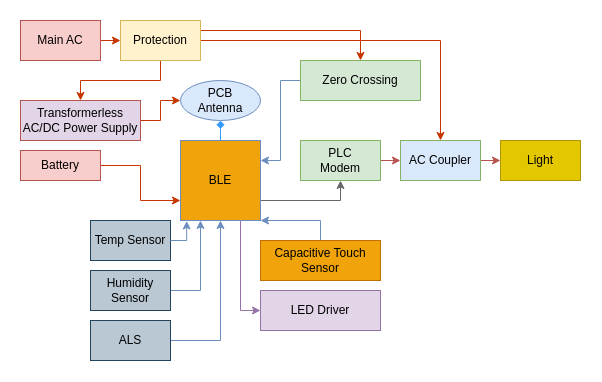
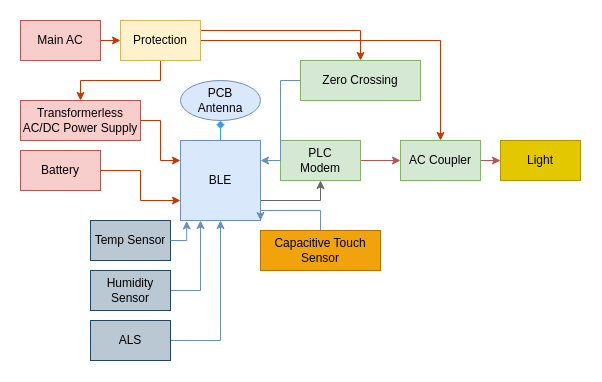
(161, 106) -> (161, 146)
(81, 121) -> (81, 121)
(341, 161) -> (321, 161)
(441, 161) -> (441, 161)
(61, 166) -> (61, 171)
(221, 181) -> (221, 181)
(321, 261) -> (321, 251)
(241, 272) -> none
(321, 311) -> none
